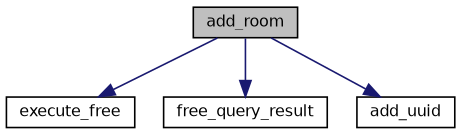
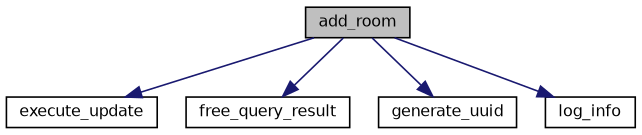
(71, 112) -> (82, 112)
(406, 112) -> (448, 112)
none -> (590, 112)
